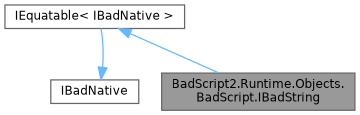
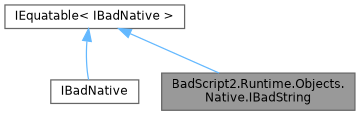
(103, 48) -> (87, 61)
(258, 92) -> (258, 92)
